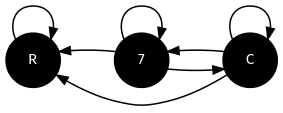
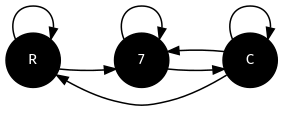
(93, 50) -> (82, 70)
